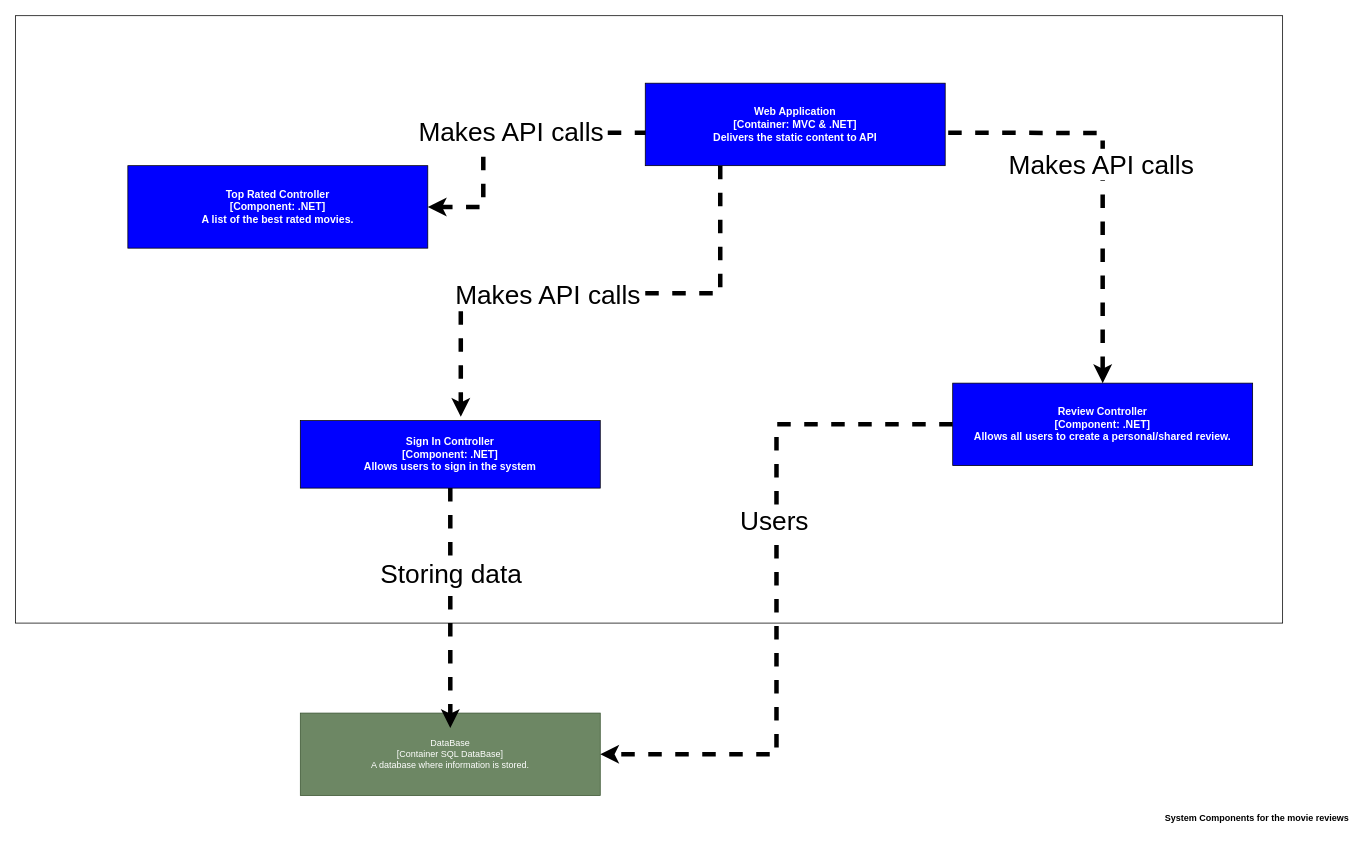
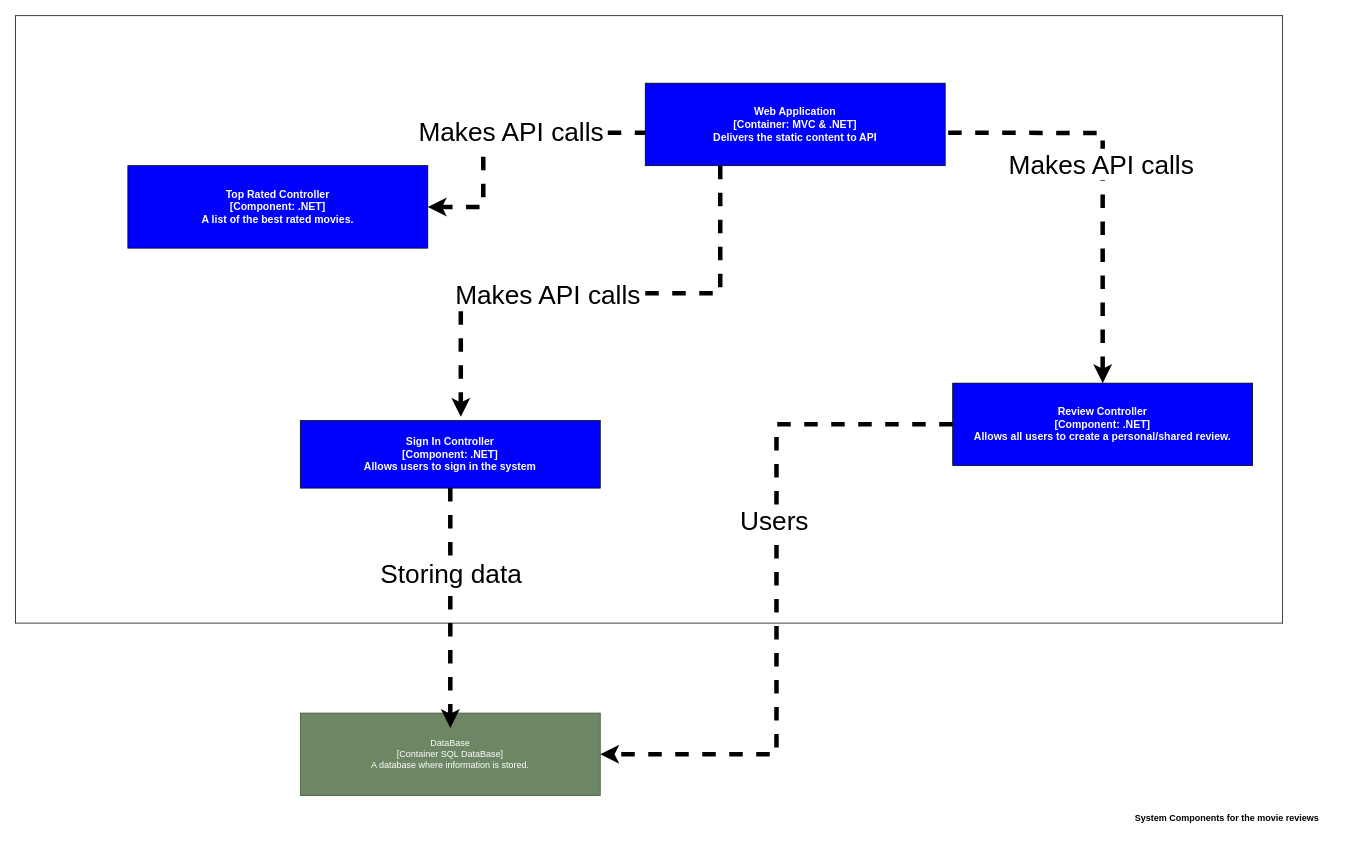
(1257, 818) -> (1227, 818)
